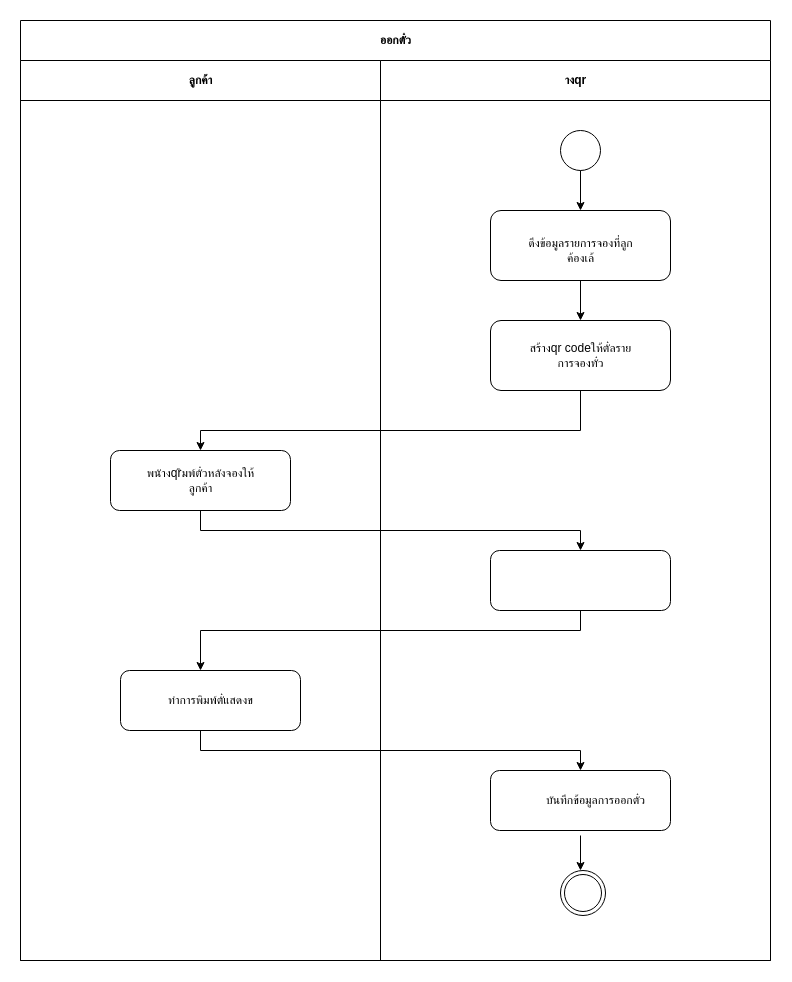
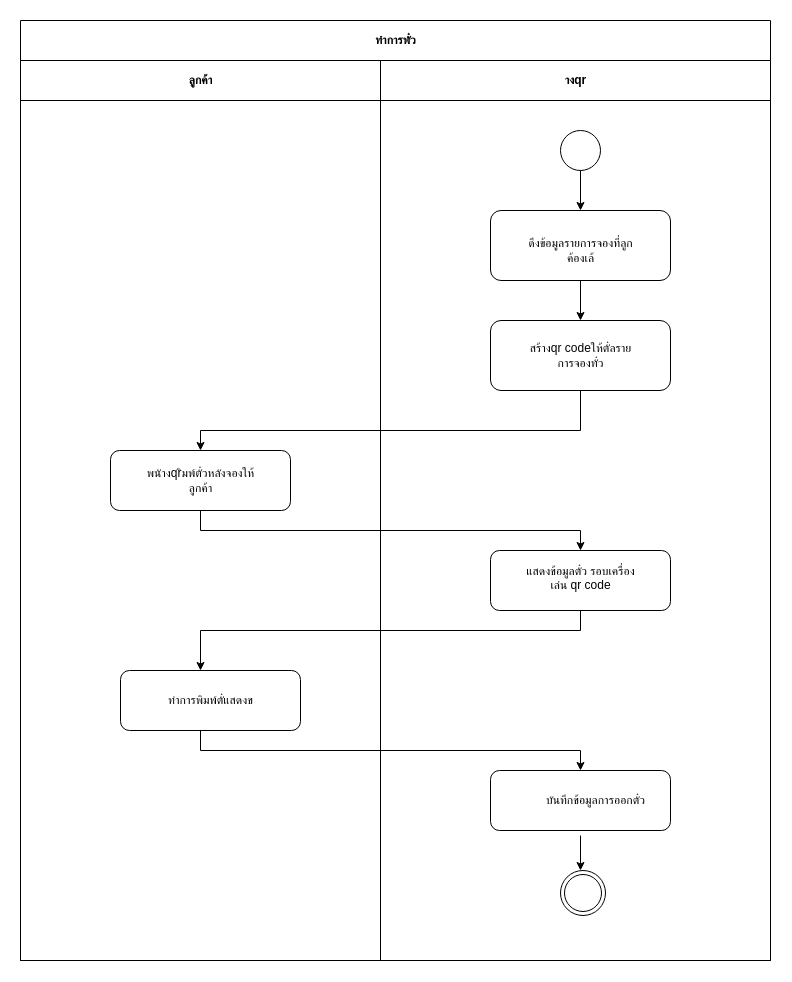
(396, 41) -> (396, 41)
none -> (581, 586)
